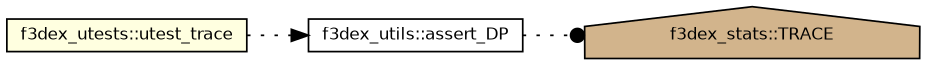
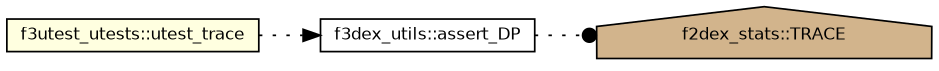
(127, 35) -> (133, 35)
(752, 35) -> (764, 35)
